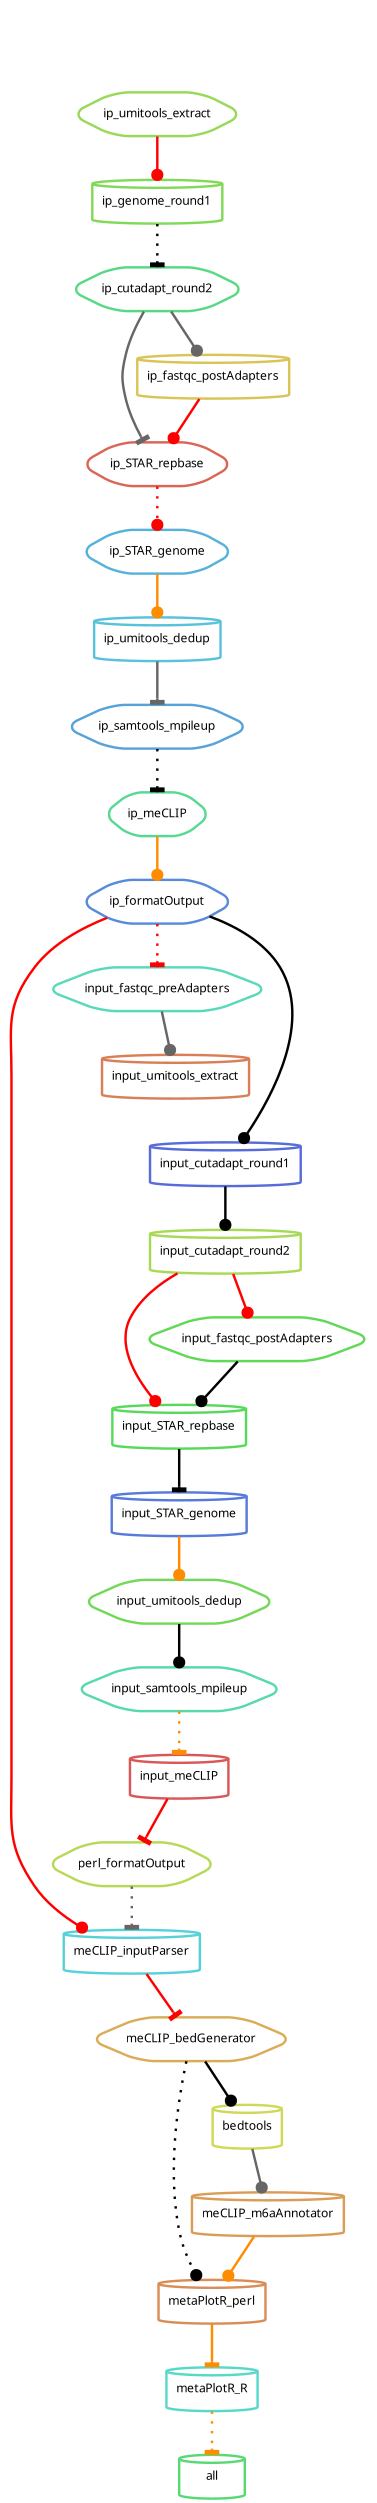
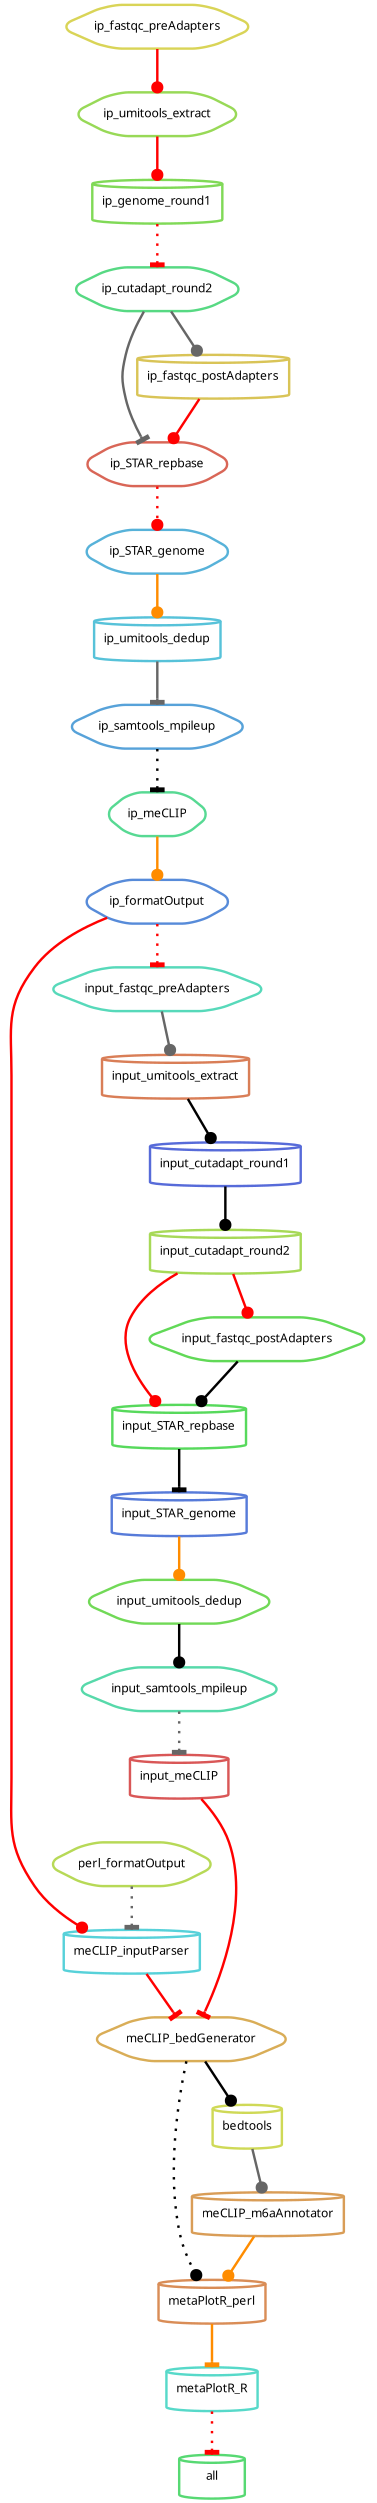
none -> (157, 27)
(157, 243) -> (157, 243)
(292, 1010) -> (198, 1116)
(179, 1730) -> (179, 1730)
(157, 1818) -> (235, 1903)
(212, 2430) -> (212, 2430)
